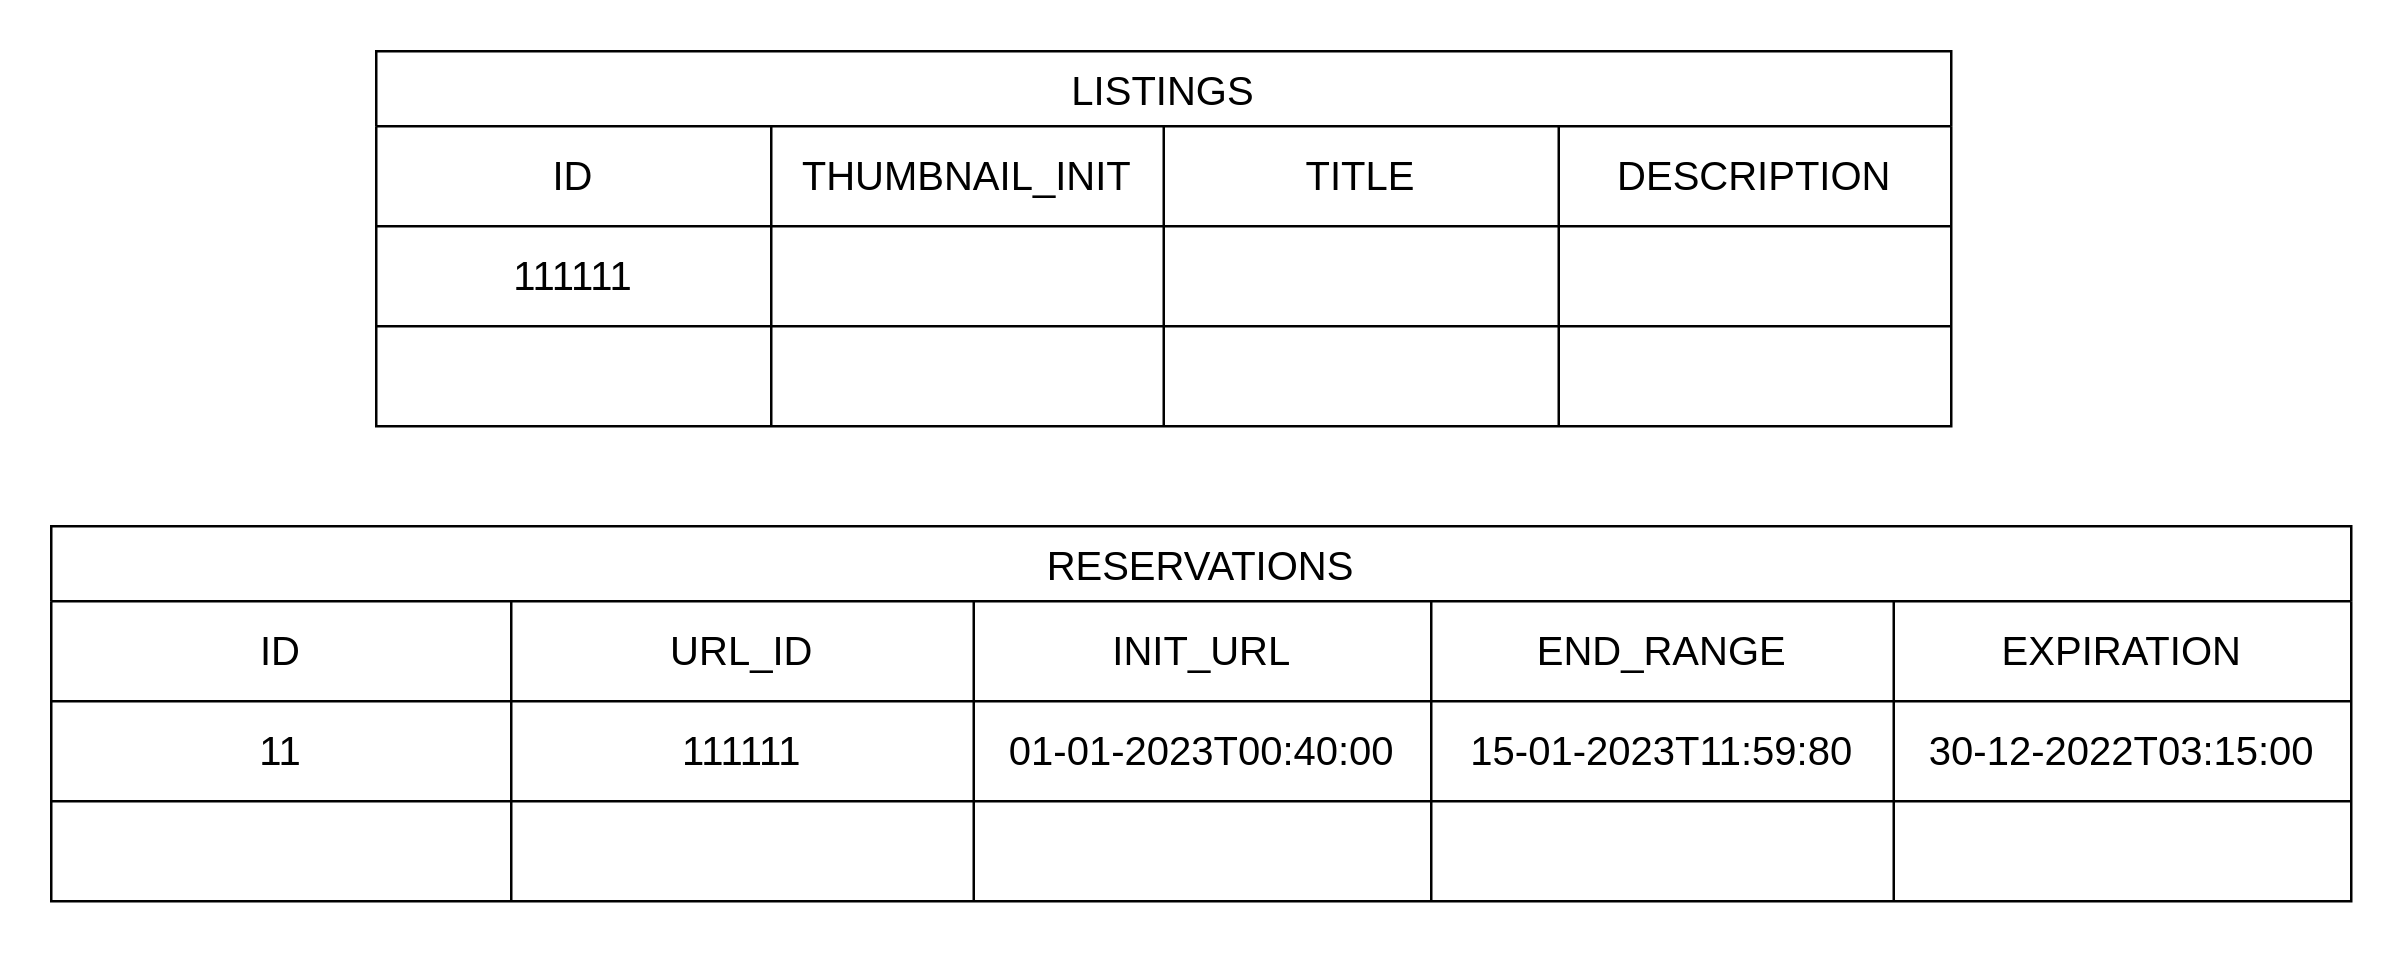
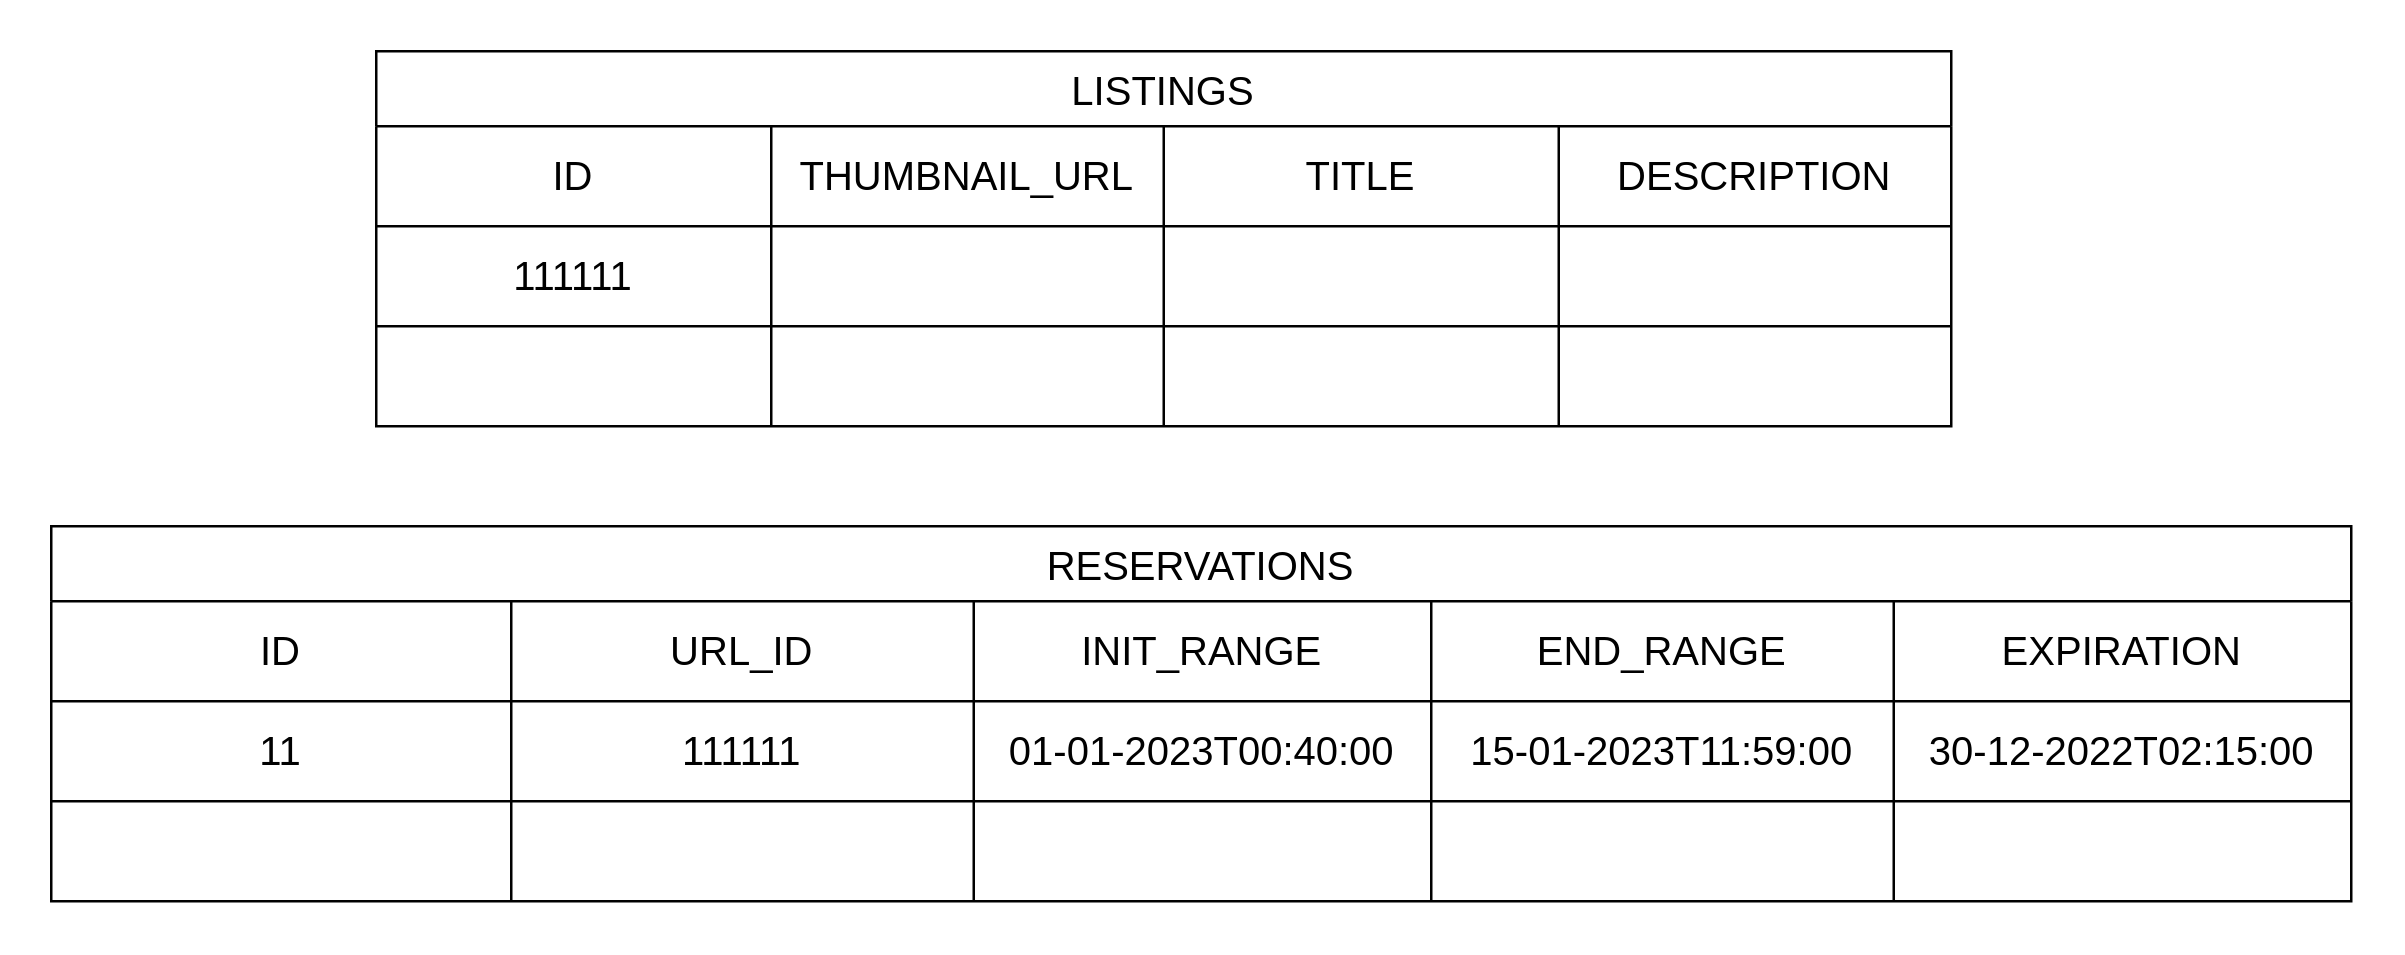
(968, 176) -> (968, 176)
(1203, 651) -> (1203, 651)
(1663, 751) -> (1663, 751)
(2123, 751) -> (2123, 751)
